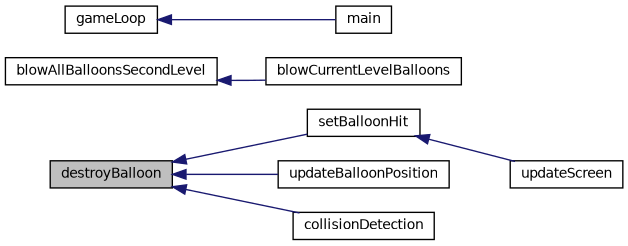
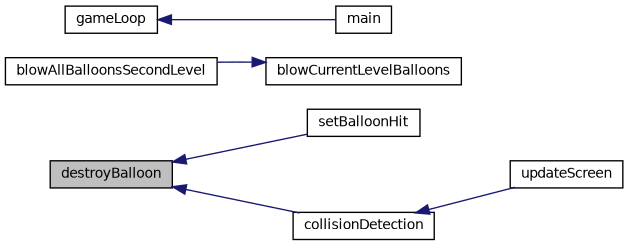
(248, 80) -> (235, 62)
(472, 150) -> (472, 198)
(364, 174) -> none
